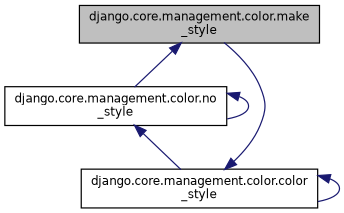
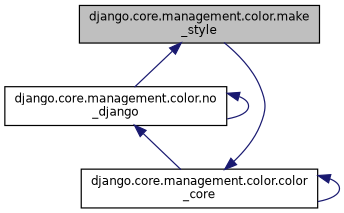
(116, 106) -> (116, 106)
(199, 189) -> (199, 189)
